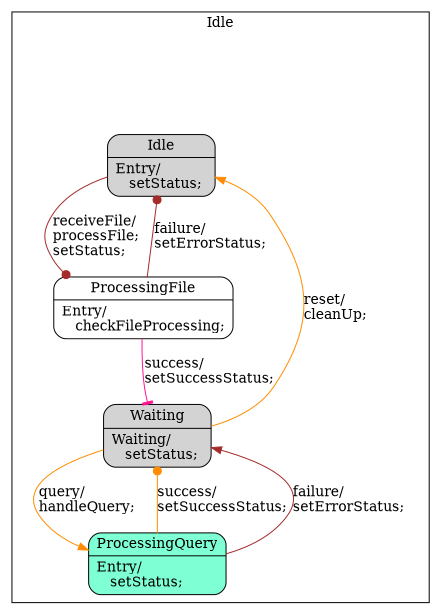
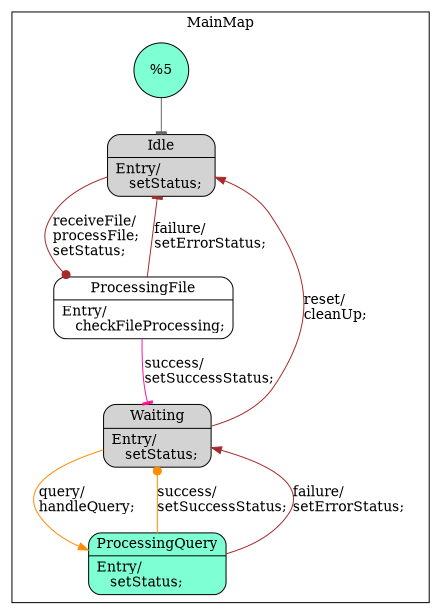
(221, 23) -> (221, 23)
none -> (161, 70)
(152, 239) -> (152, 239)
(303, 309) -> (303, 309)
(141, 440) -> (134, 440)
